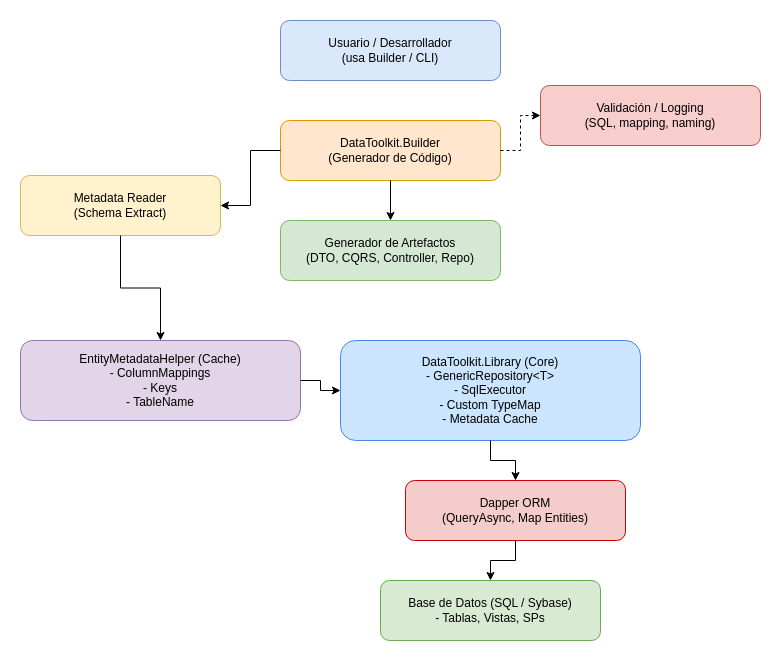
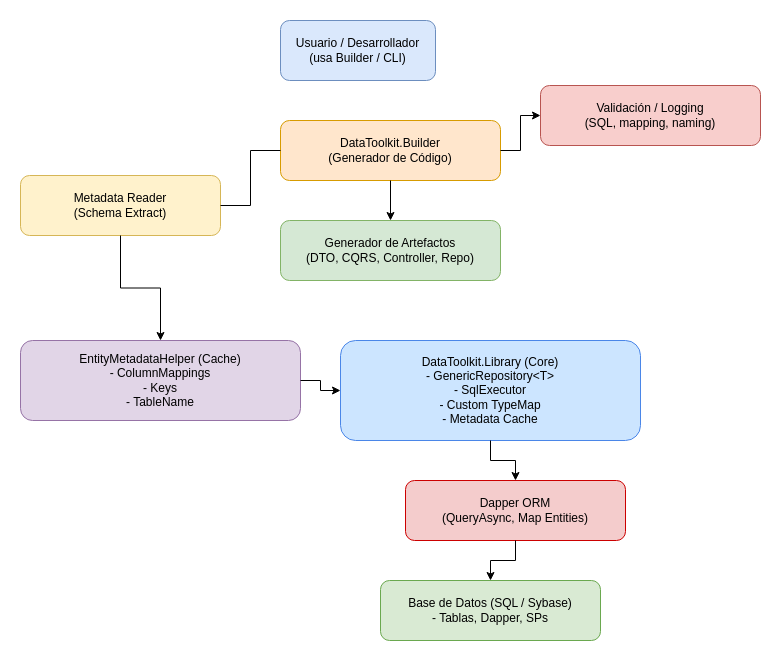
(391, 51) -> (358, 51)
(521, 137) -> (521, 137)
(229, 206) -> (227, 206)
(491, 611) -> (491, 611)
